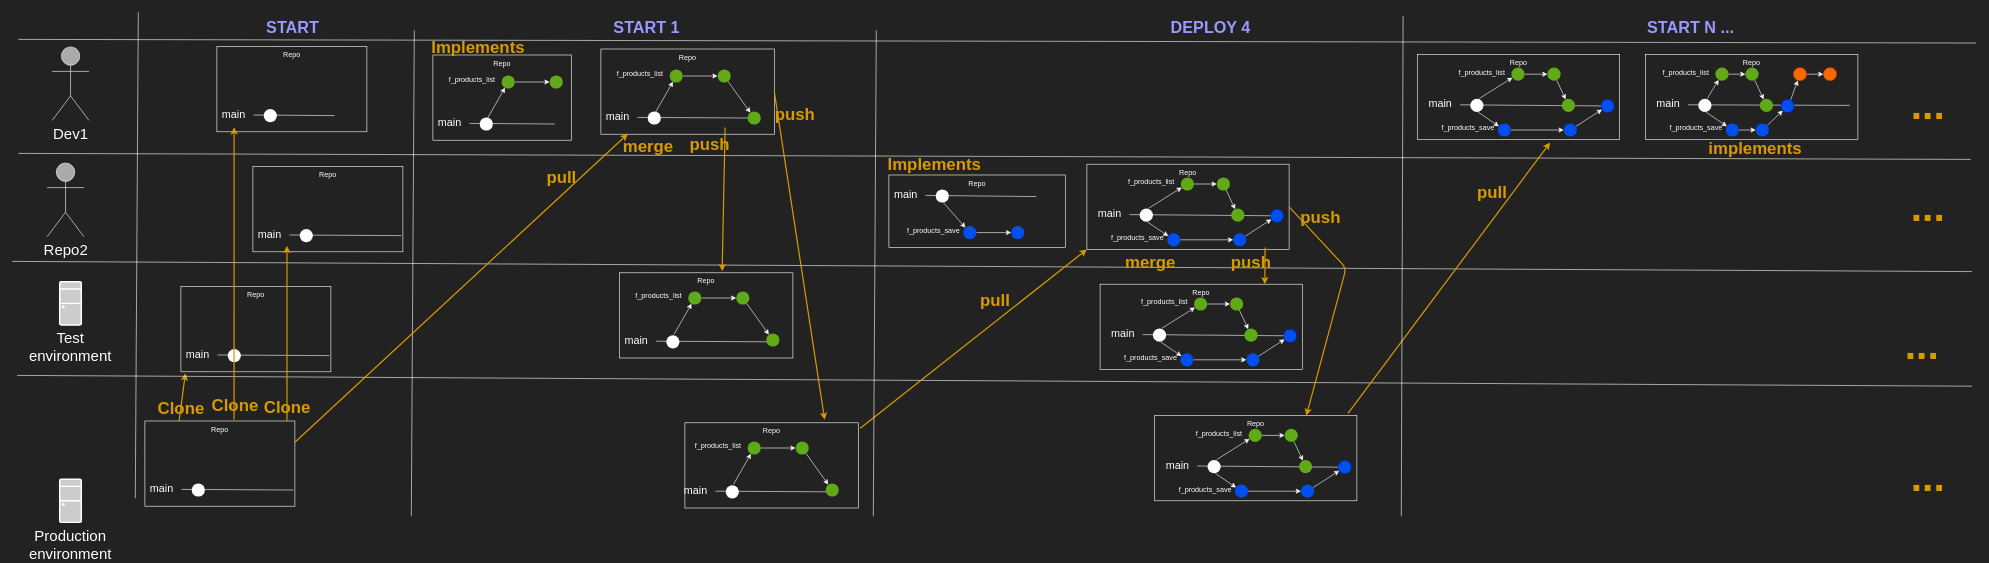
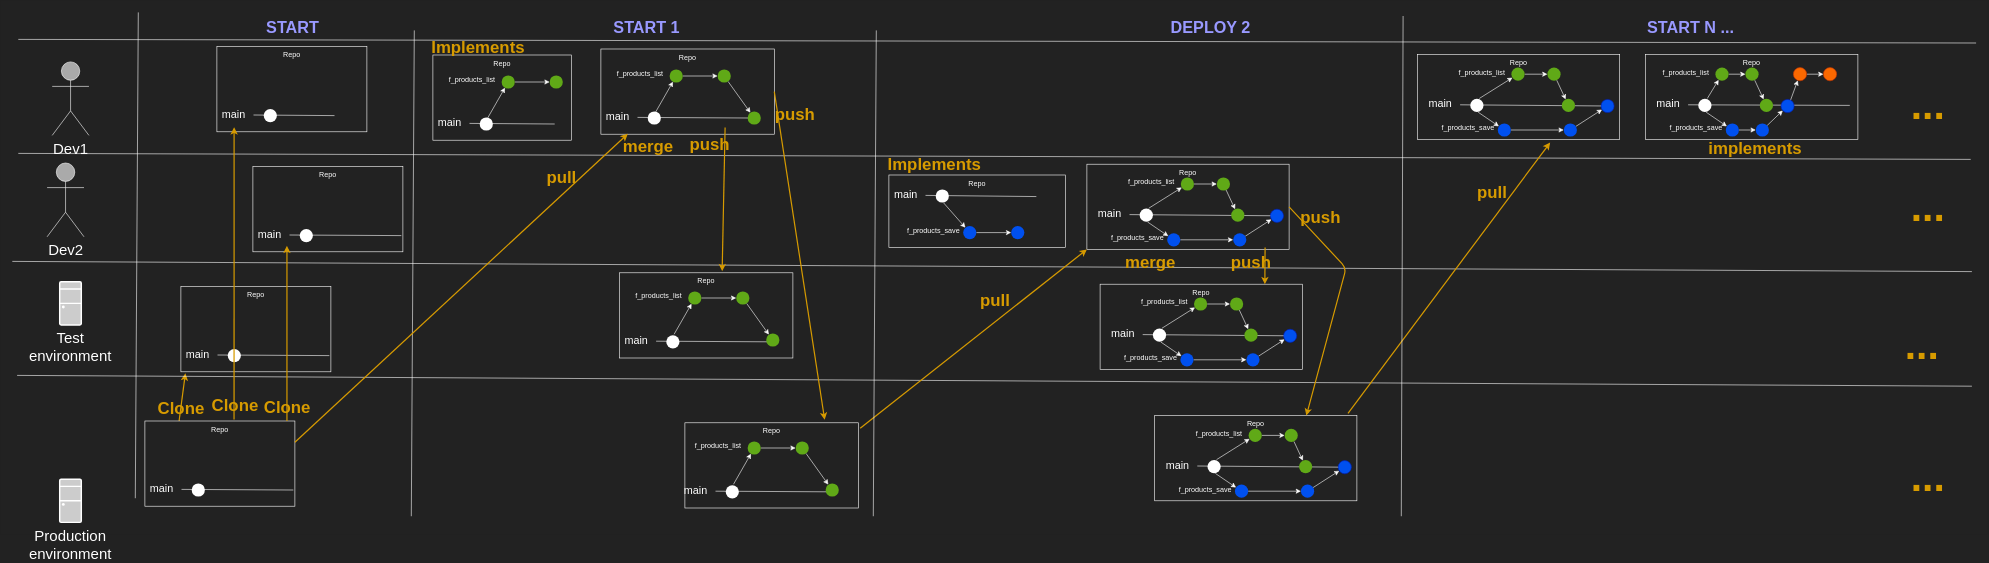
(1211, 28) -> (1211, 28)
(71, 84) -> (71, 99)
(66, 250) -> (66, 250)
